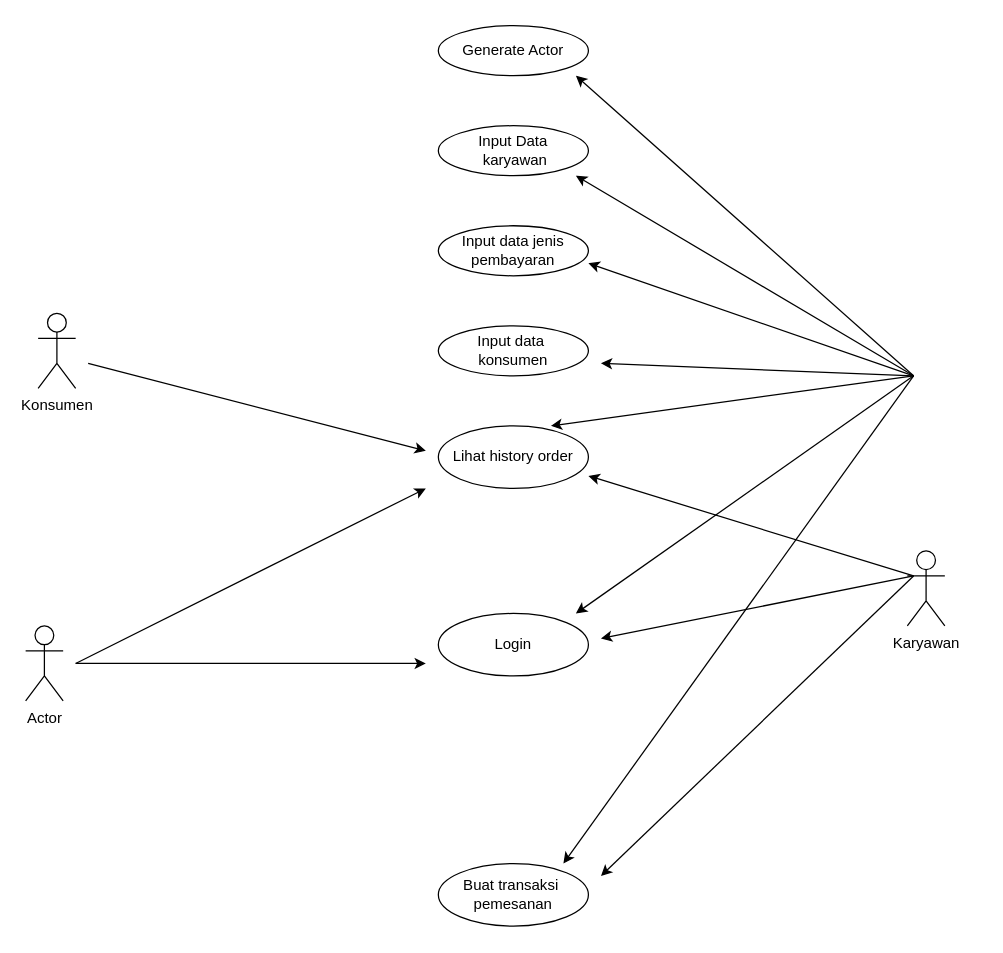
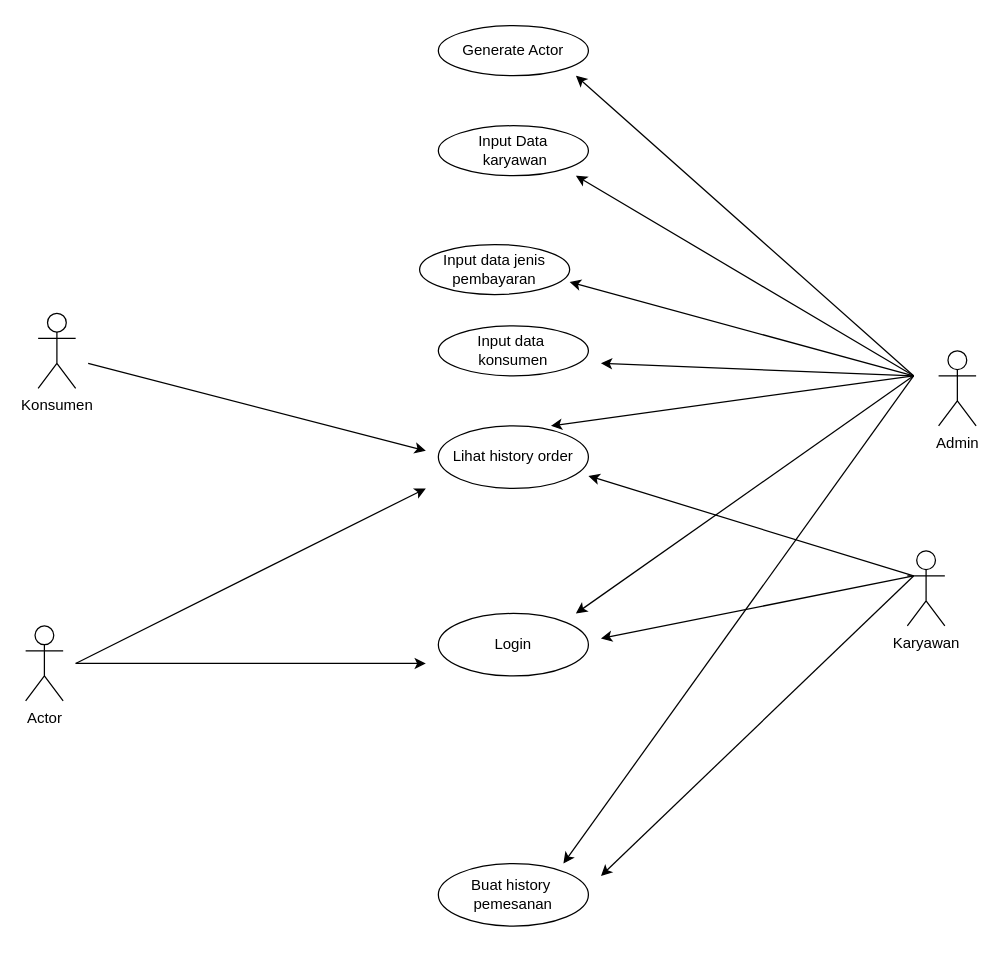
(513, 251) -> (494, 269)
none -> (957, 388)
(513, 894) -> (513, 894)
